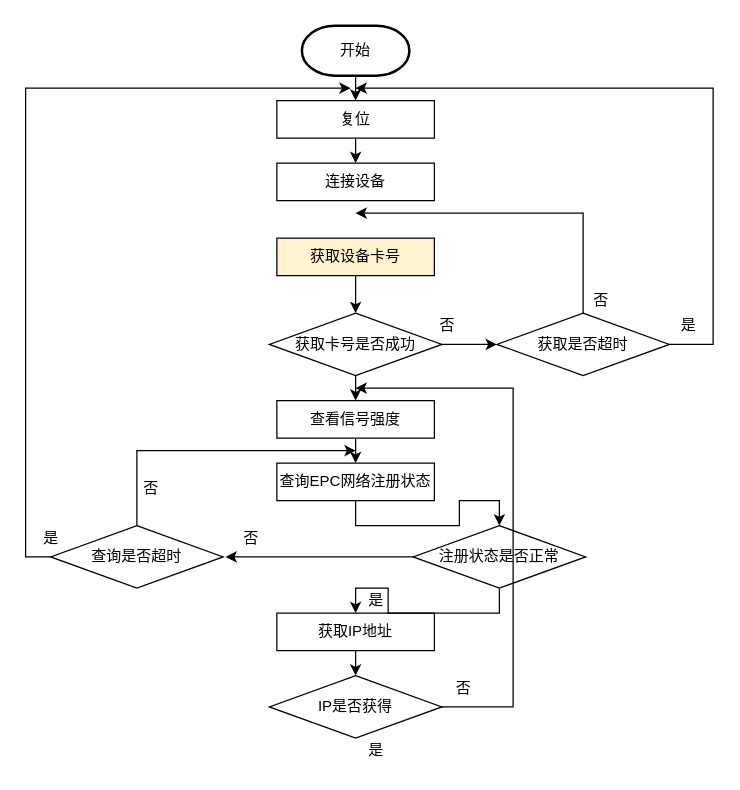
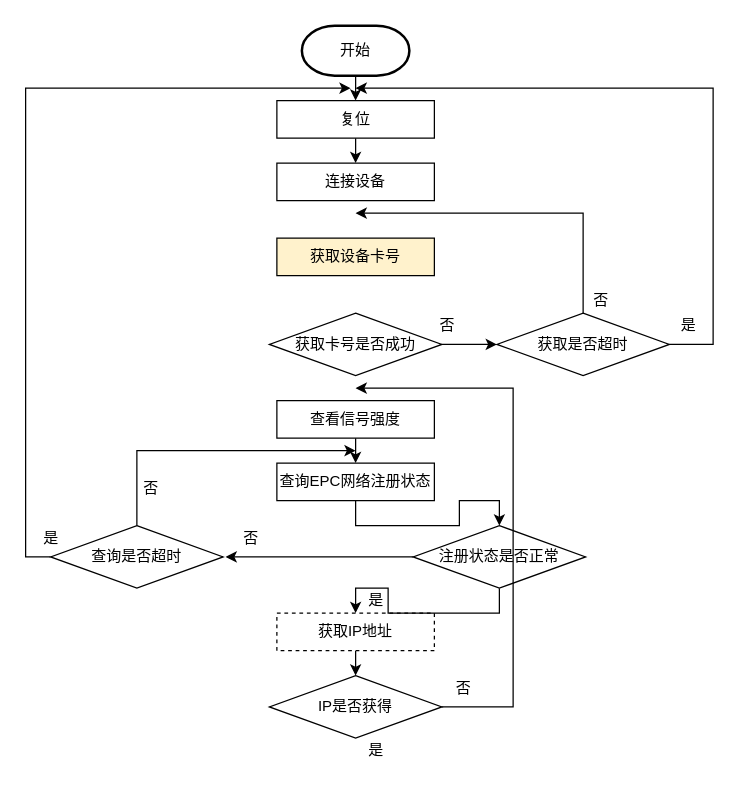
(356, 290) -> none
(356, 384) -> none
(356, 632) -> (356, 632)
